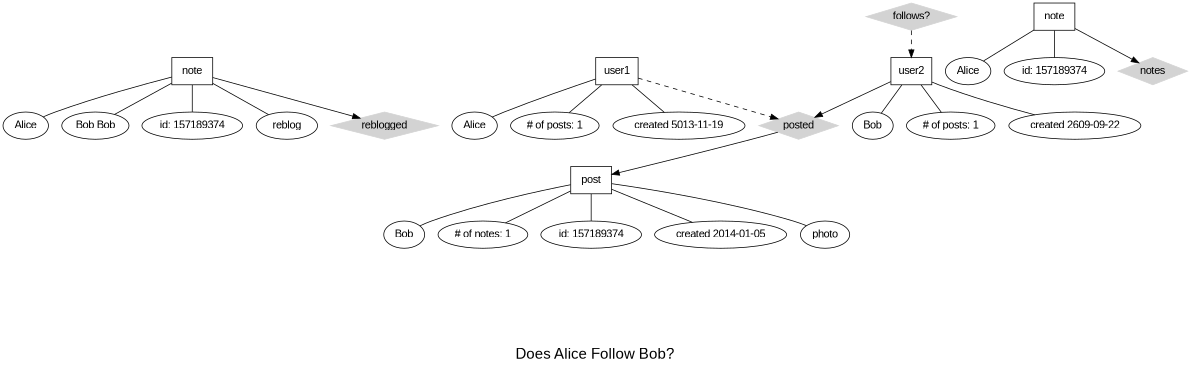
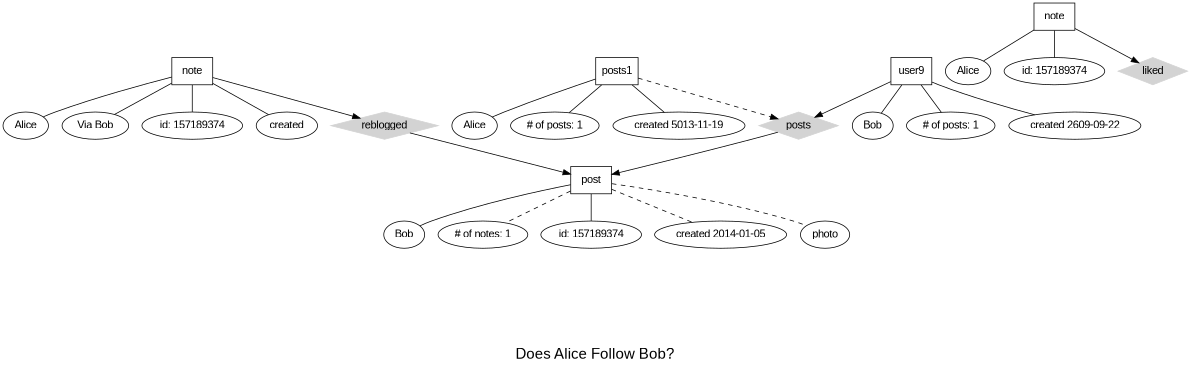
(911, 17) -> none
(617, 71) -> (617, 71)
(911, 71) -> (911, 71)
(1153, 71) -> (1153, 71)
(95, 126) -> (95, 126)
(287, 126) -> (287, 126)
(799, 126) -> (799, 126)
none -> (487, 153)
(710, 201) -> (710, 201)
(652, 206) -> (652, 206)
(538, 207) -> (538, 207)
